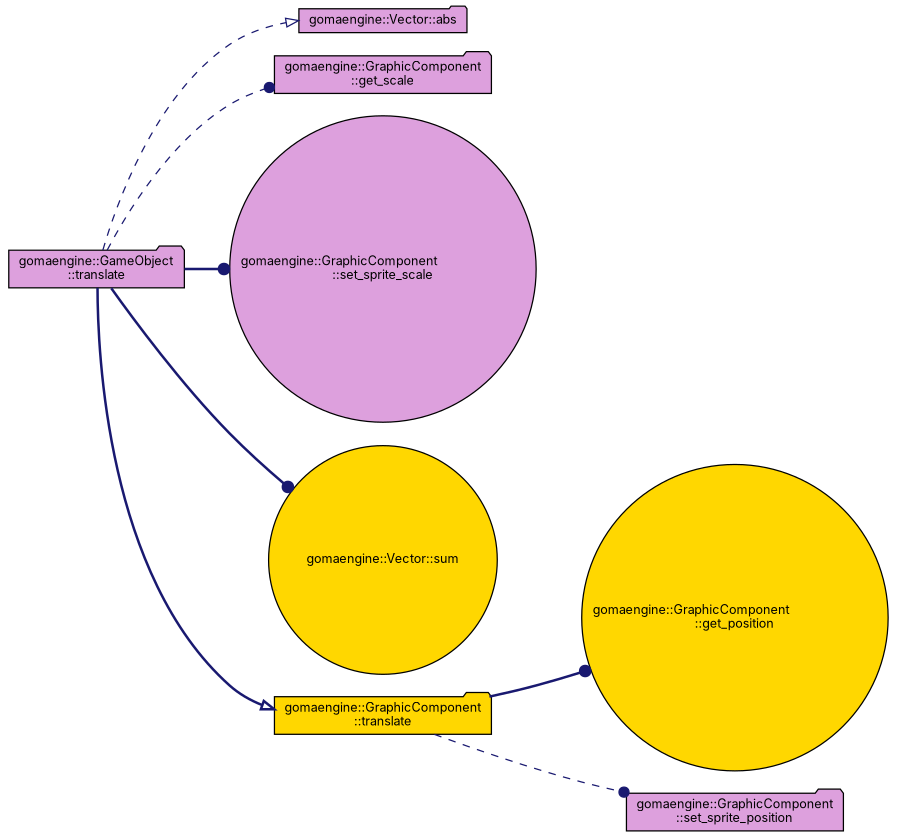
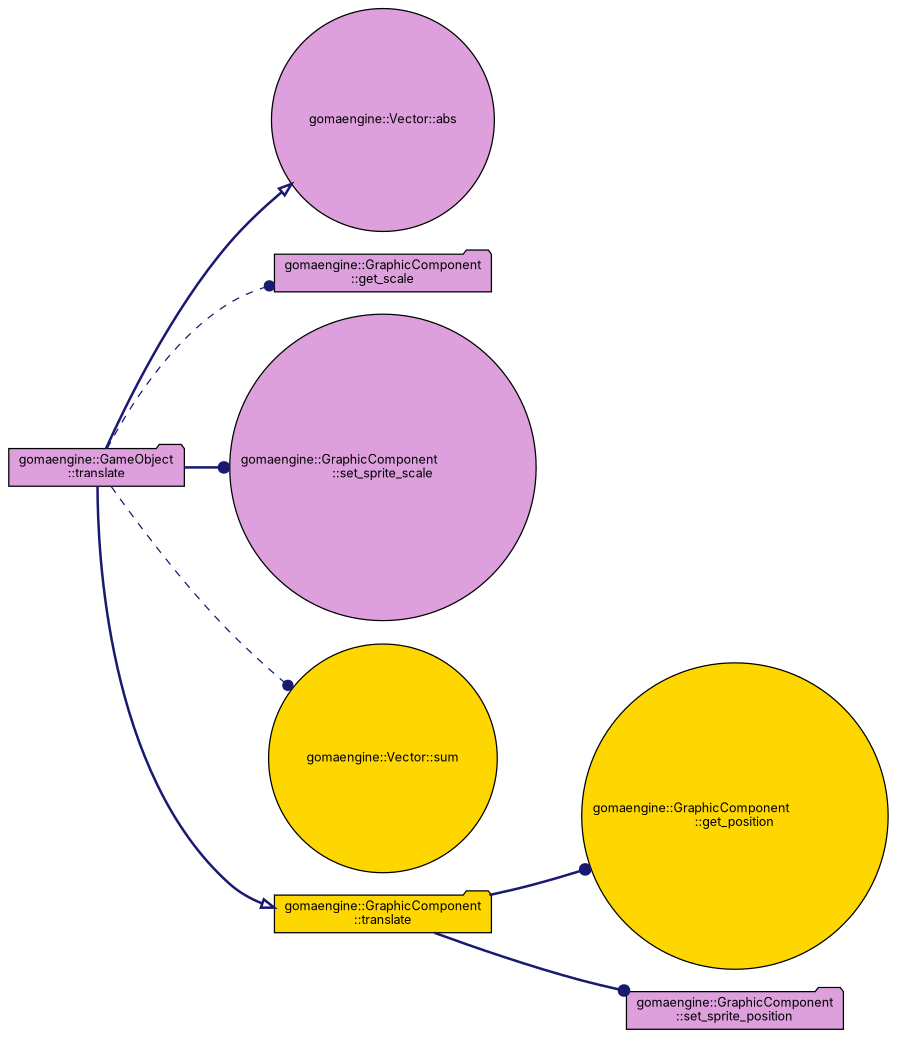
(383, 21) -> (383, 120)
(166, 111) -> (180, 310)
(191, 391) -> (191, 590)
(526, 766) -> (526, 964)
